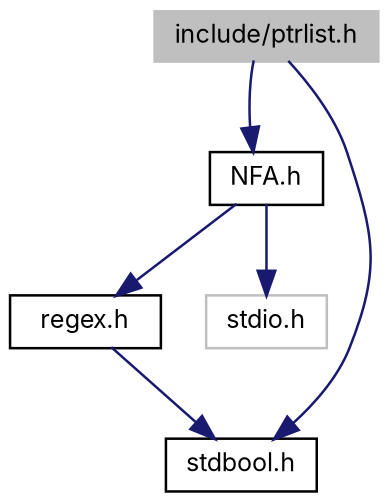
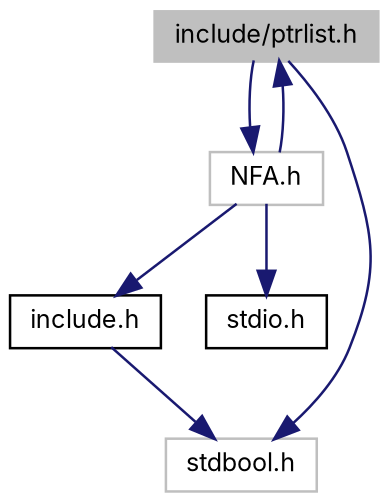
none -> (283, 119)
(266, 178) -> (266, 178)
(85, 322) -> (85, 322)
(266, 322) -> (266, 322)
(241, 465) -> (241, 465)
